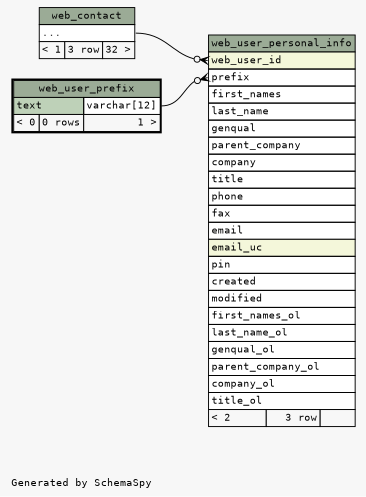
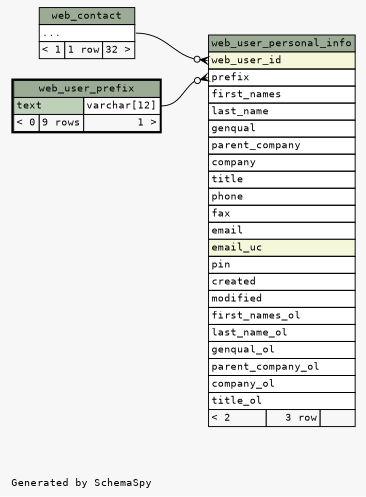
(84, 50) -> (84, 50)
(61, 122) -> (61, 122)
